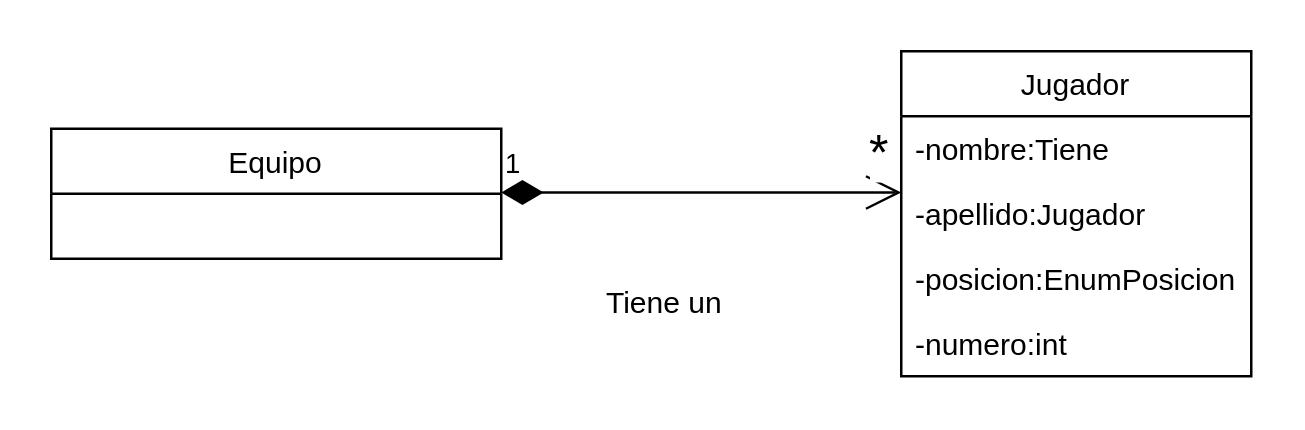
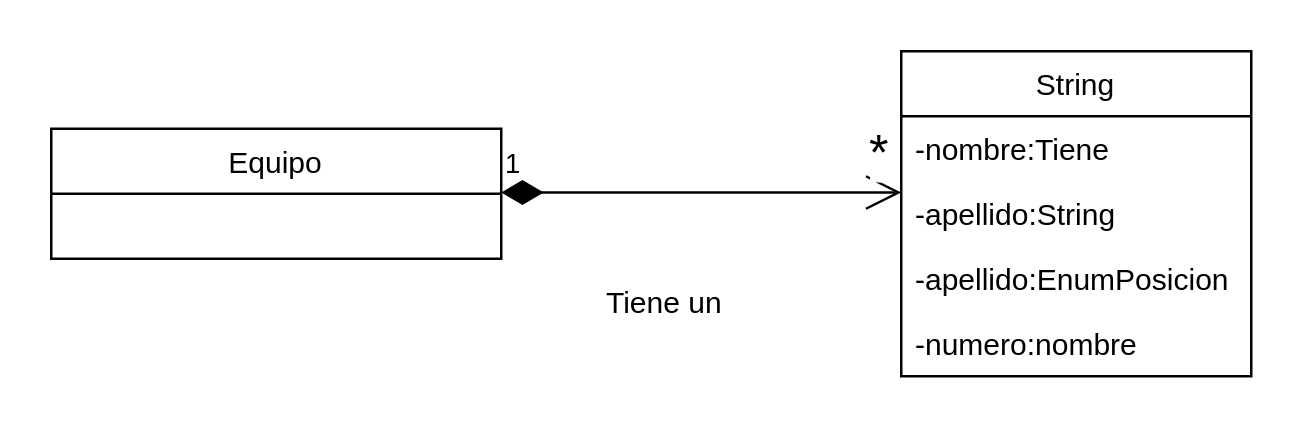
(1075, 85) -> (1075, 85)
(1042, 215) -> (1030, 215)
(1080, 280) -> (1076, 280)
(1000, 345) -> (1029, 345)
